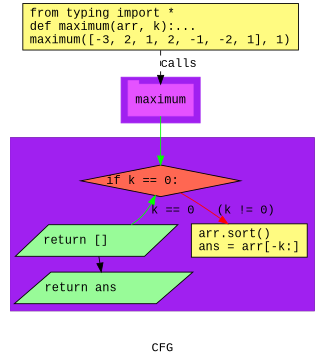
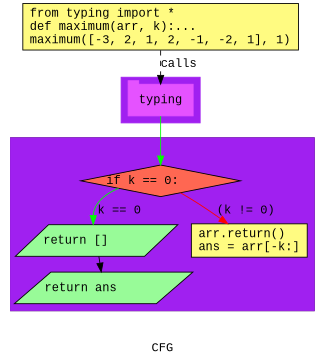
(161, 100) -> (161, 100)
(143, 215) -> (102, 198)
(249, 241) -> (249, 241)
